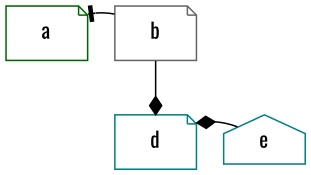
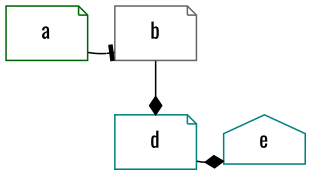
(105, 13) -> (97, 54)
(227, 124) -> (201, 162)
